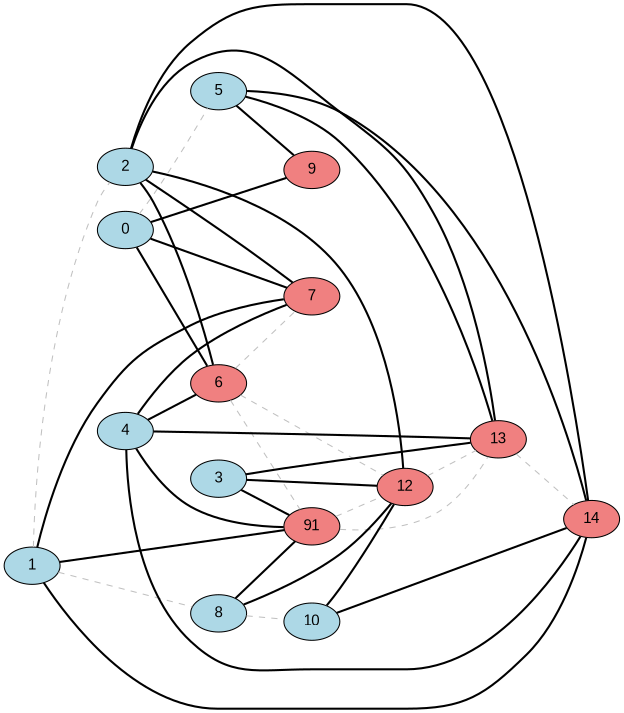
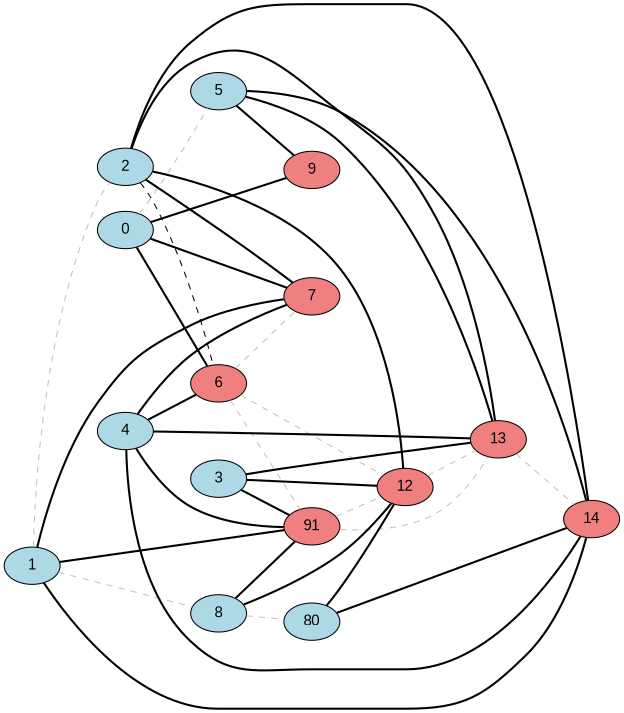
(184, 271) -> (184, 271)
(312, 622) -> (312, 622)
